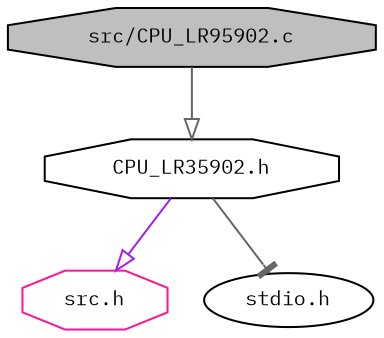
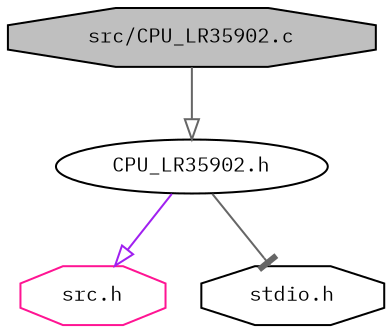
(192, 37) -> (192, 37)
(192, 169) -> (192, 167)
(289, 300) -> (293, 296)
